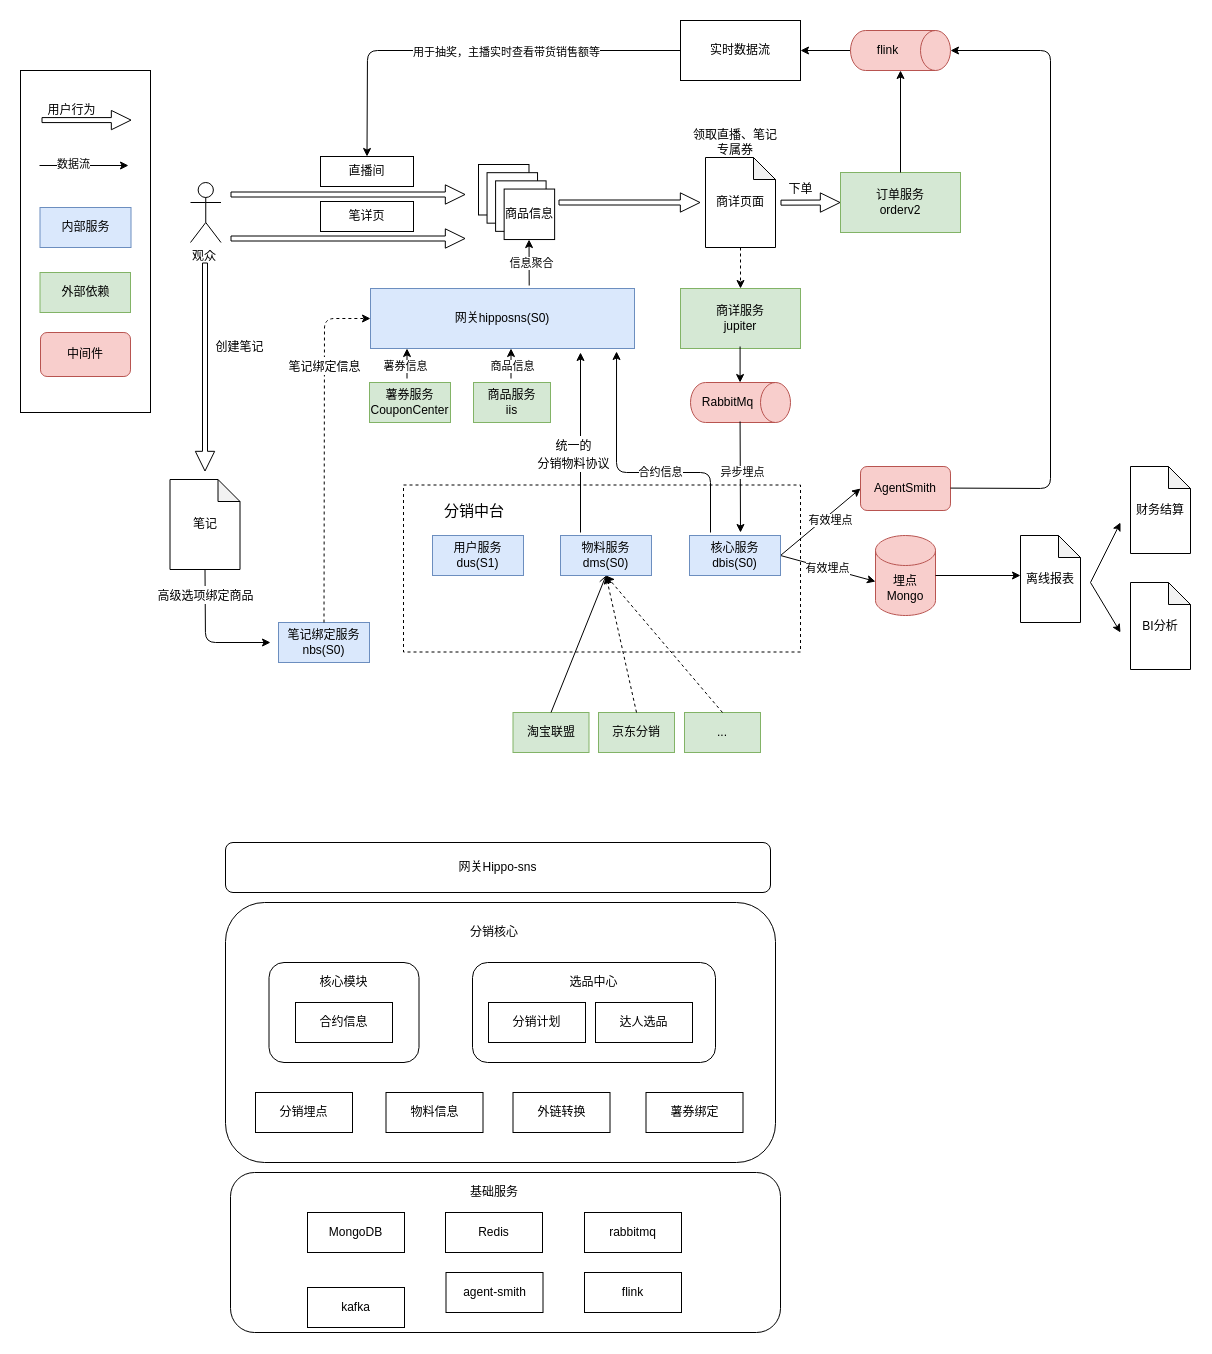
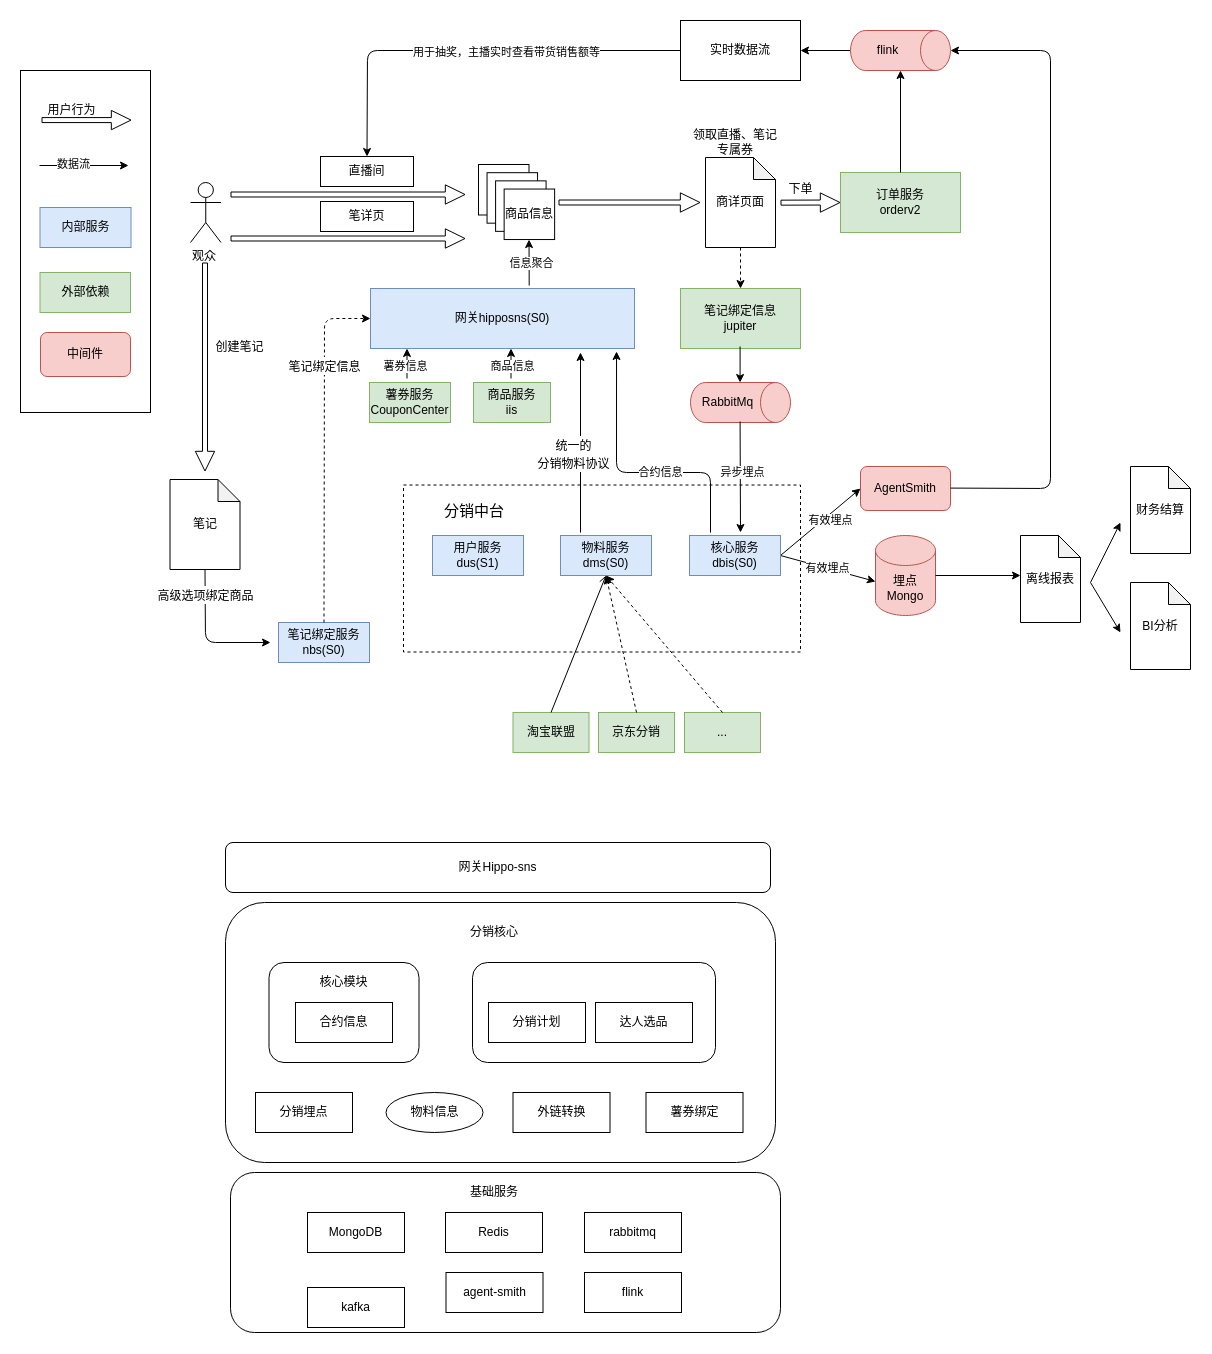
(741, 319) -> (741, 319)
(594, 983) -> none
(435, 1113) -> (435, 1113)
